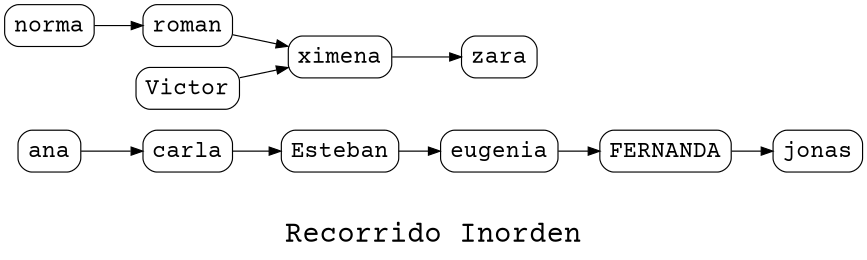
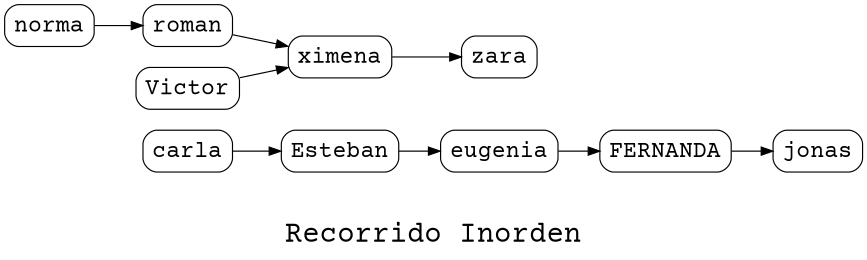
(49, 151) -> none
